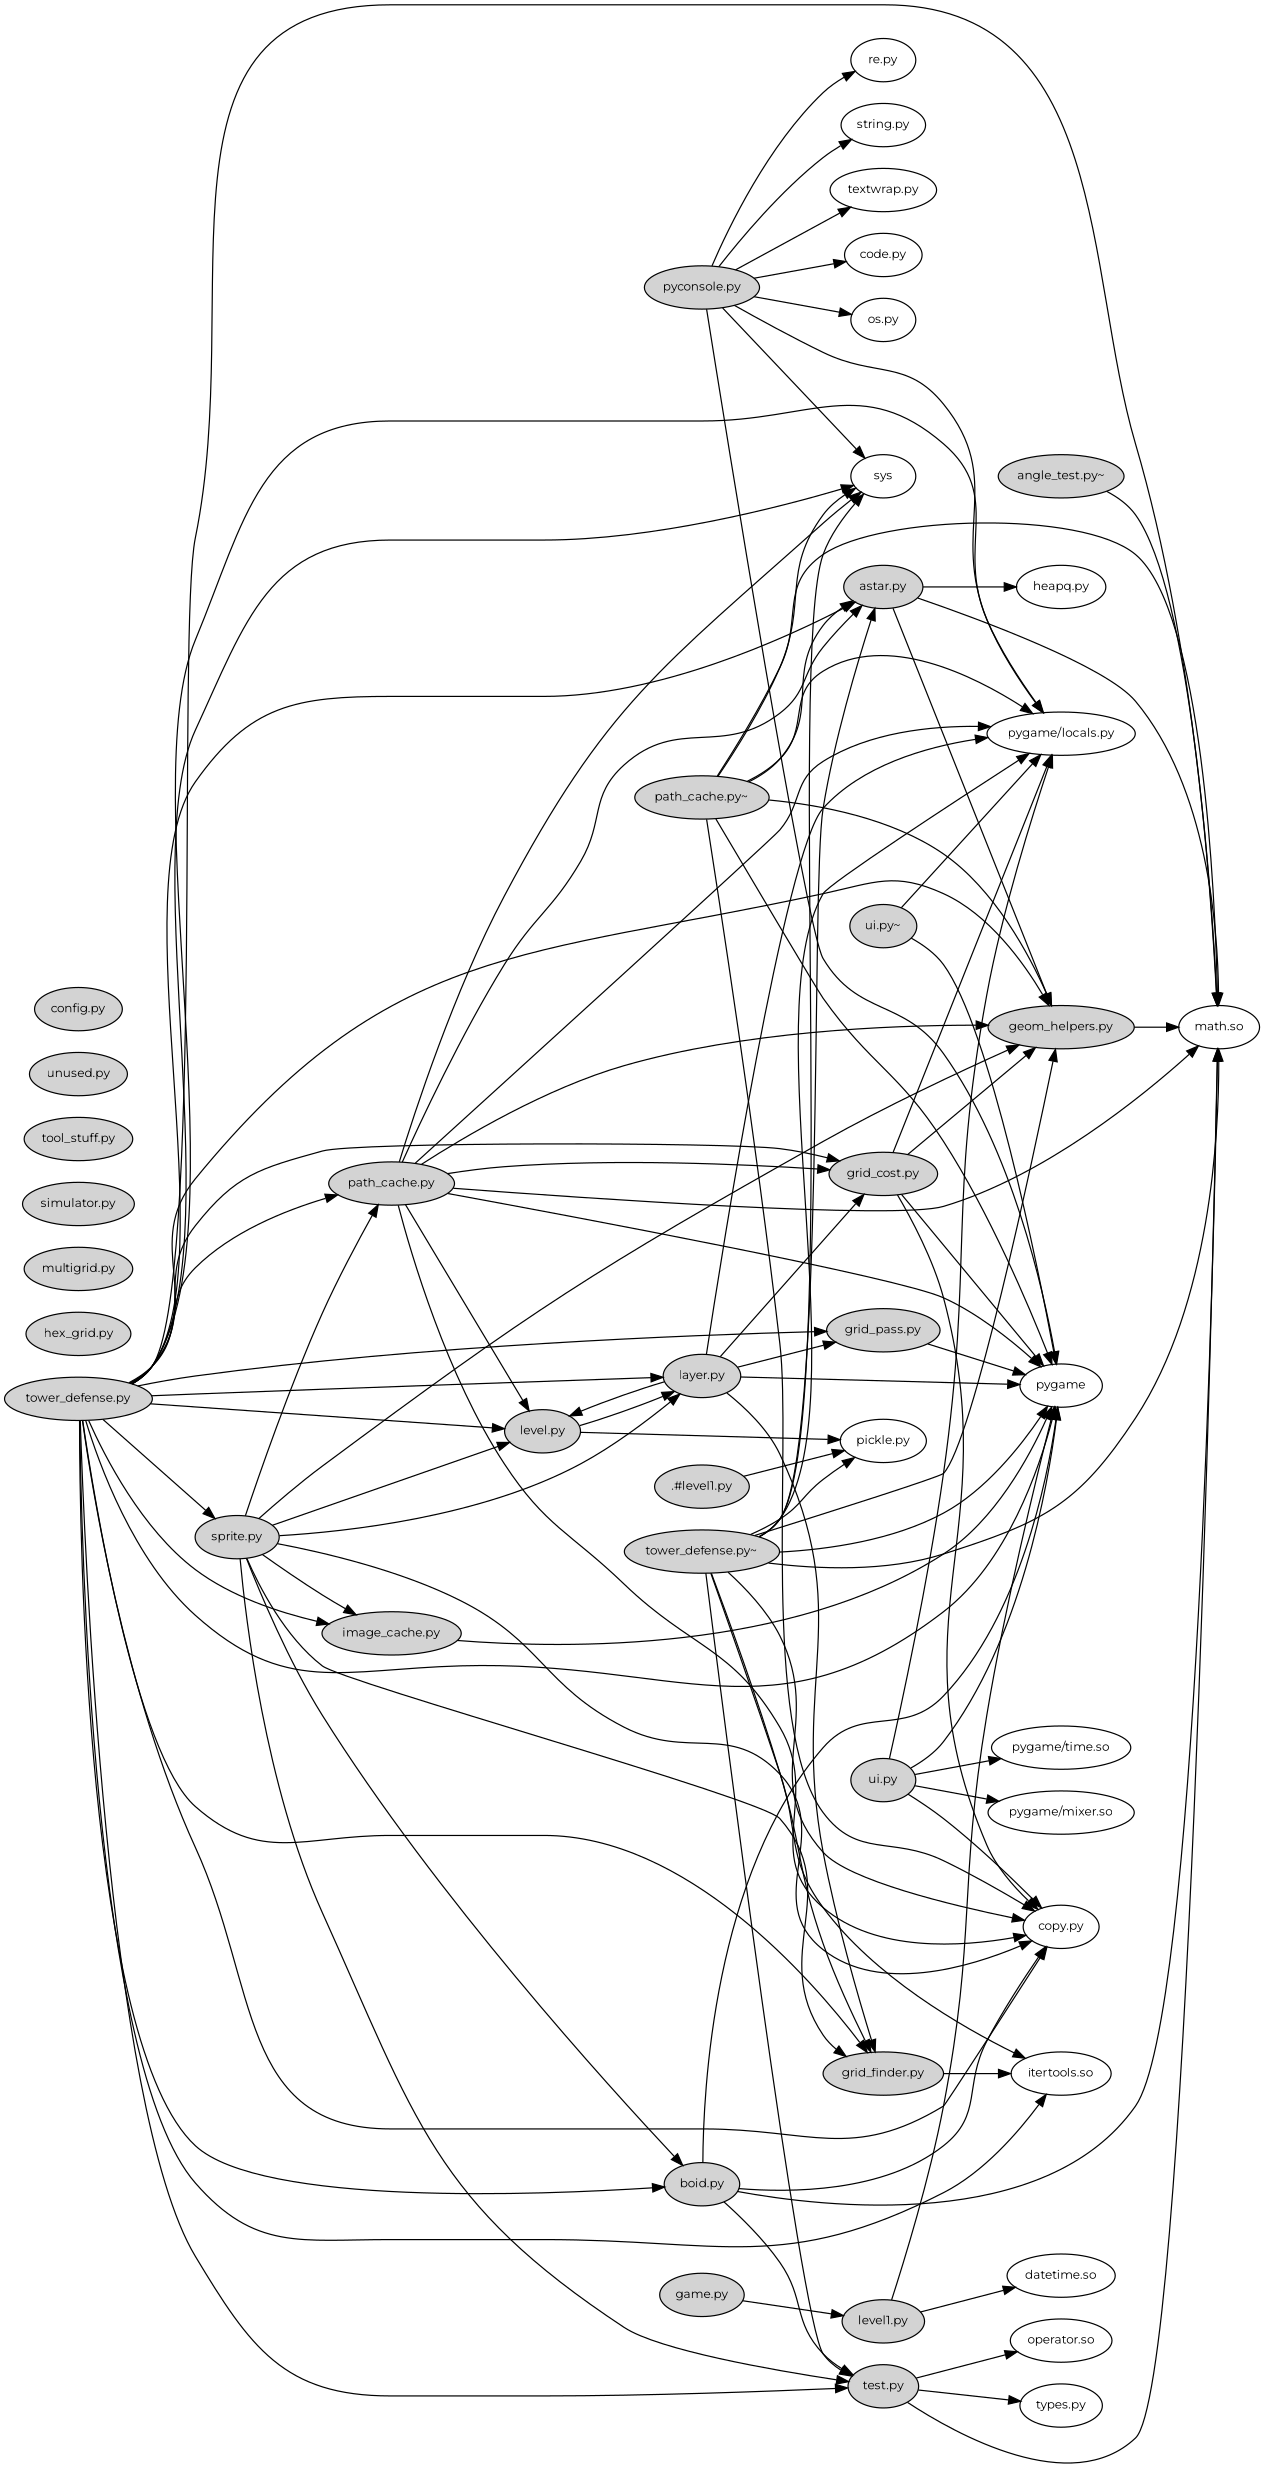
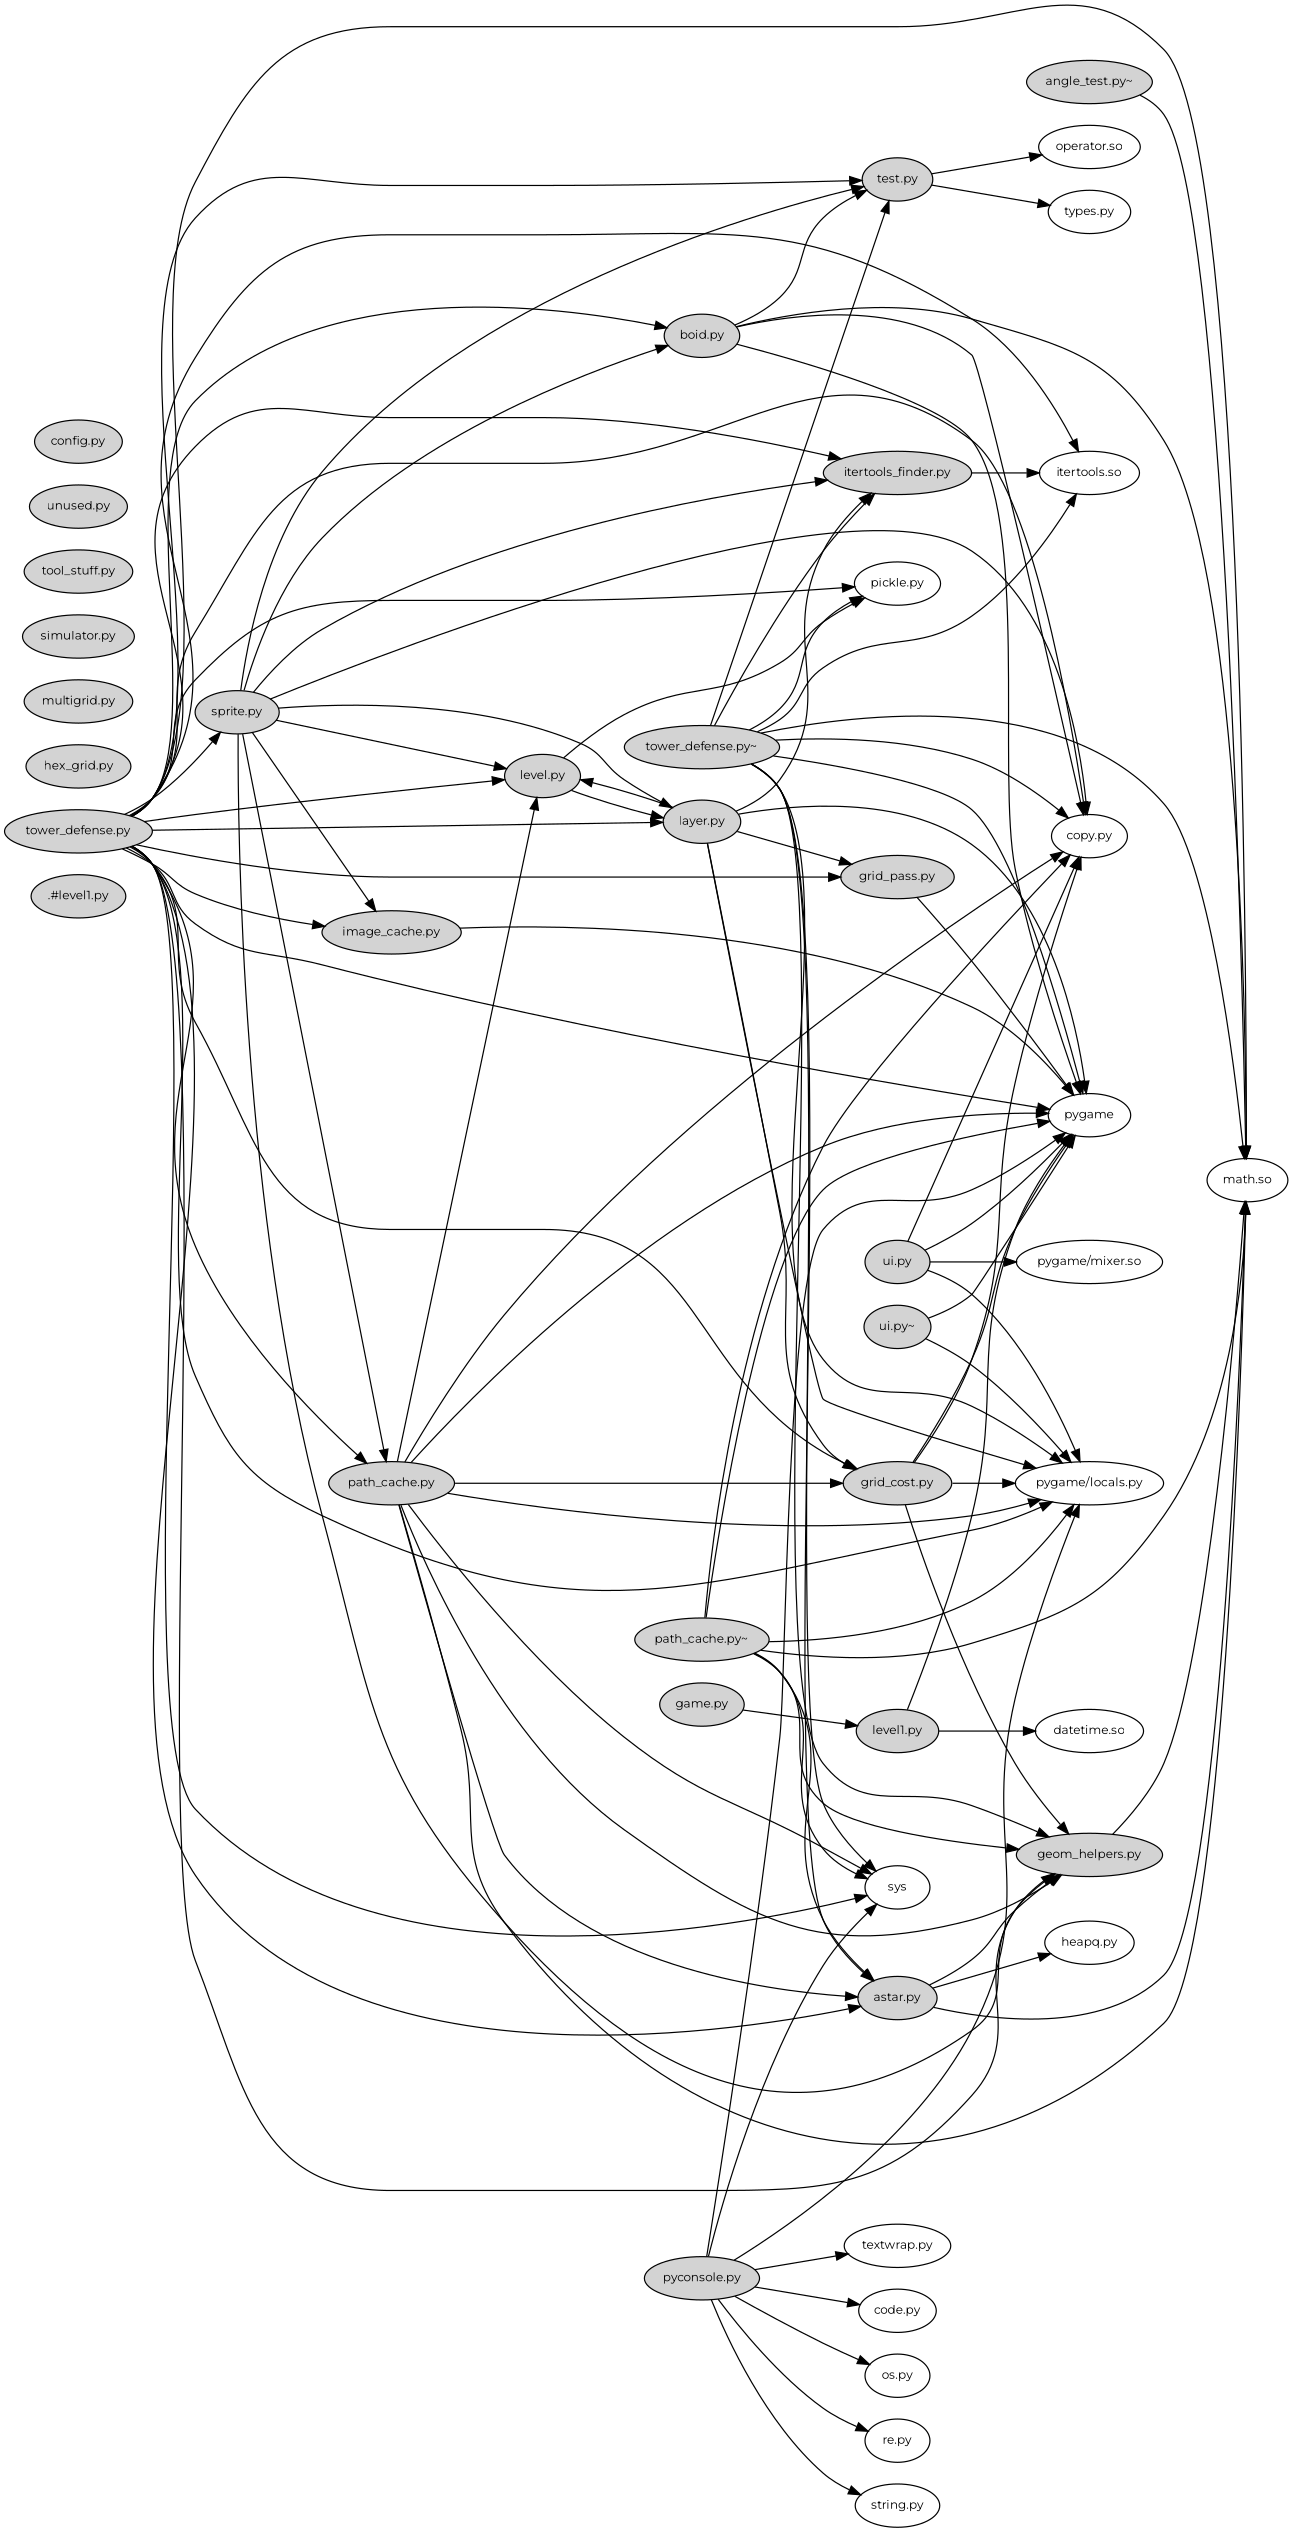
(775, 1468) -> (428, 600)
(1061, 1748) -> none
(1191, 1875) -> none
(883, 2074) -> (897, 473)
